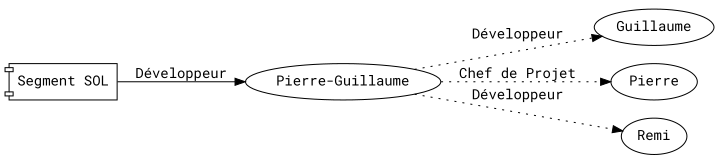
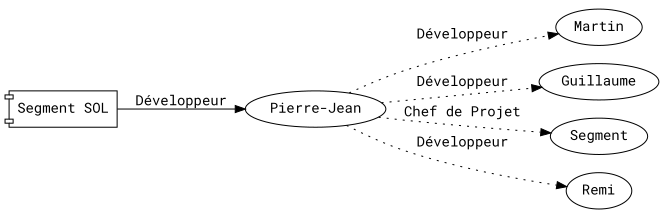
none -> (599, 27)
(343, 82) -> (316, 109)
(654, 82) -> (599, 136)
